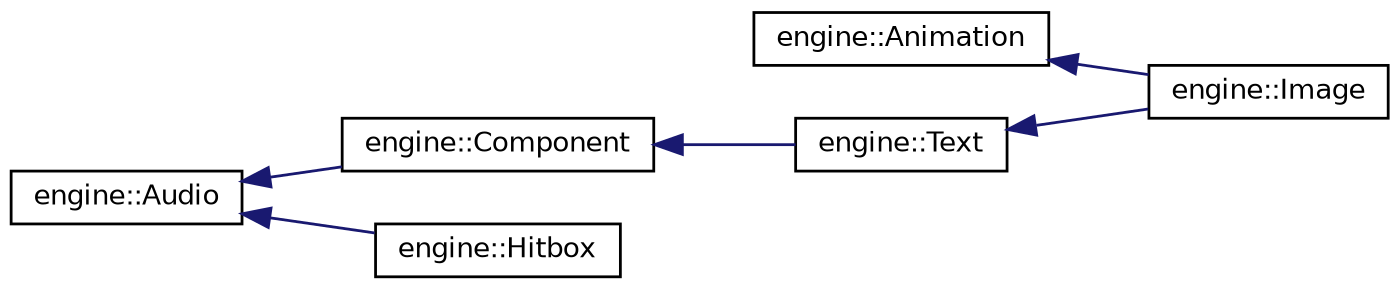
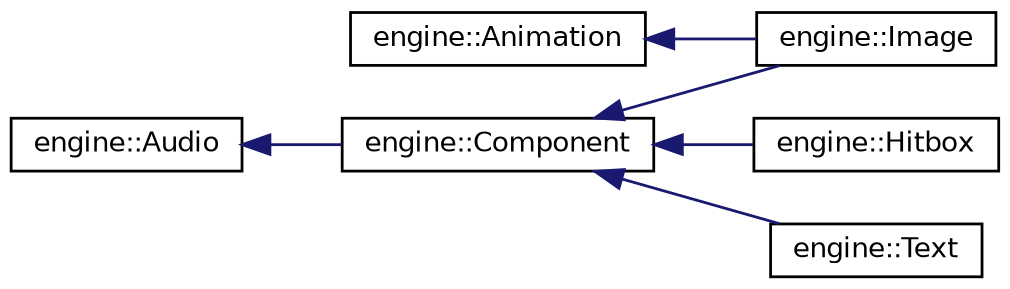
(1092, 117) -> (701, 88)
(322, 225) -> (718, 145)
